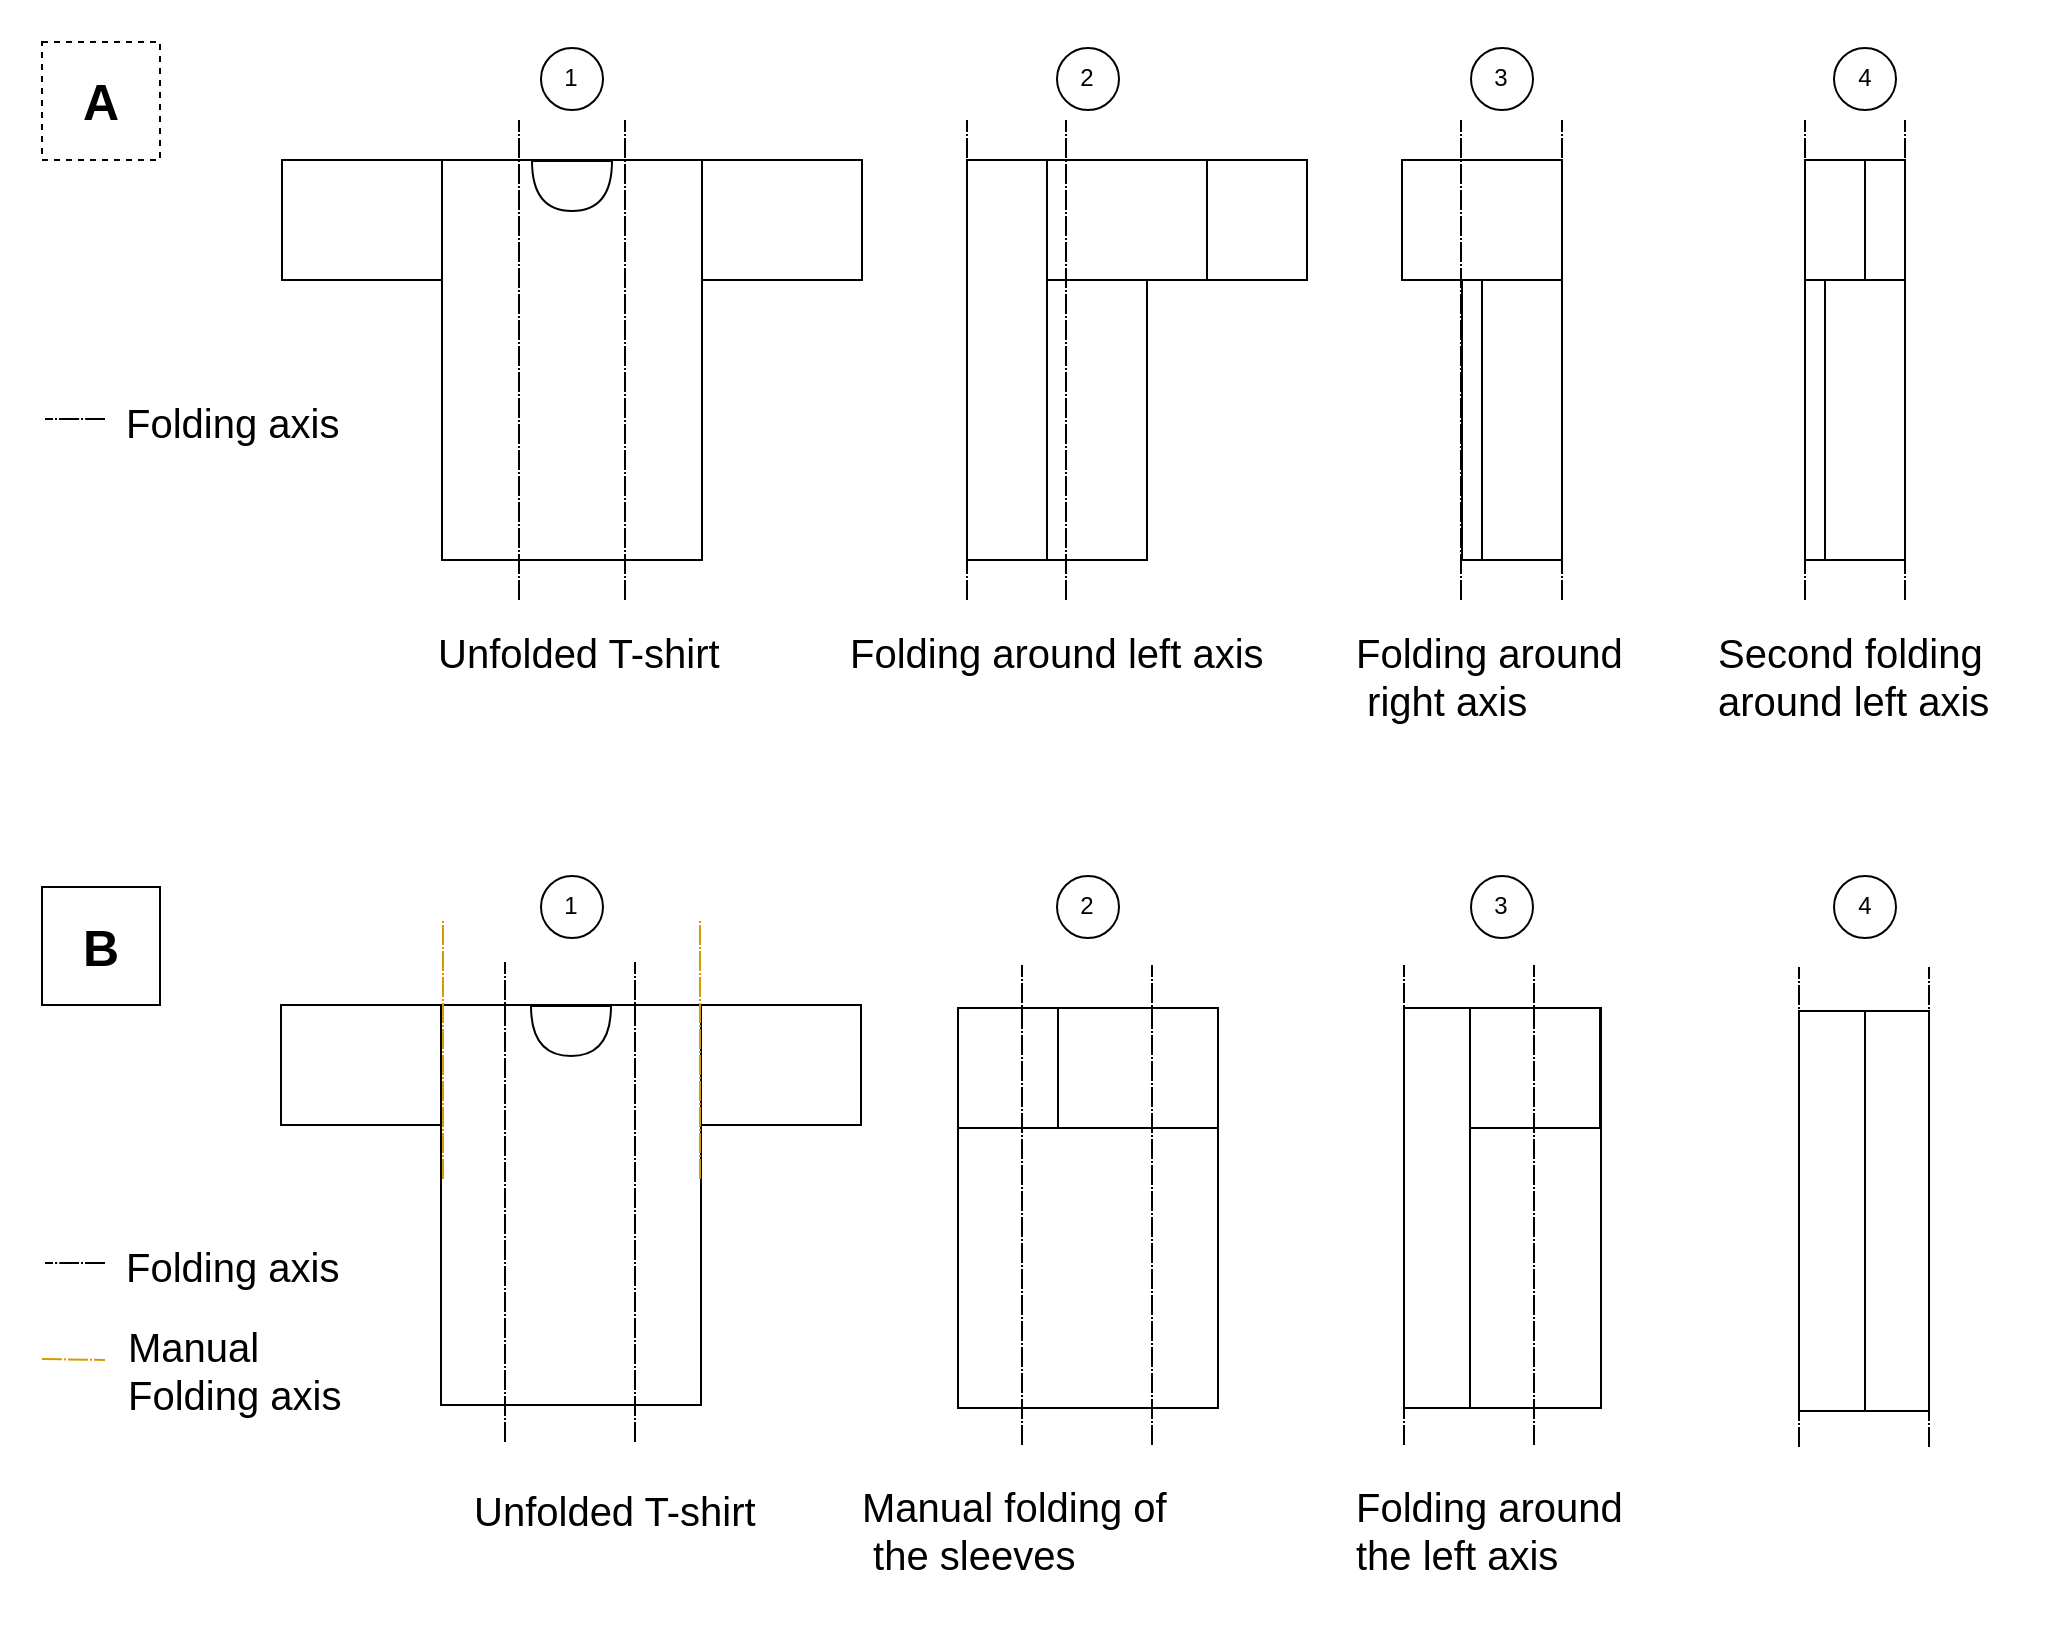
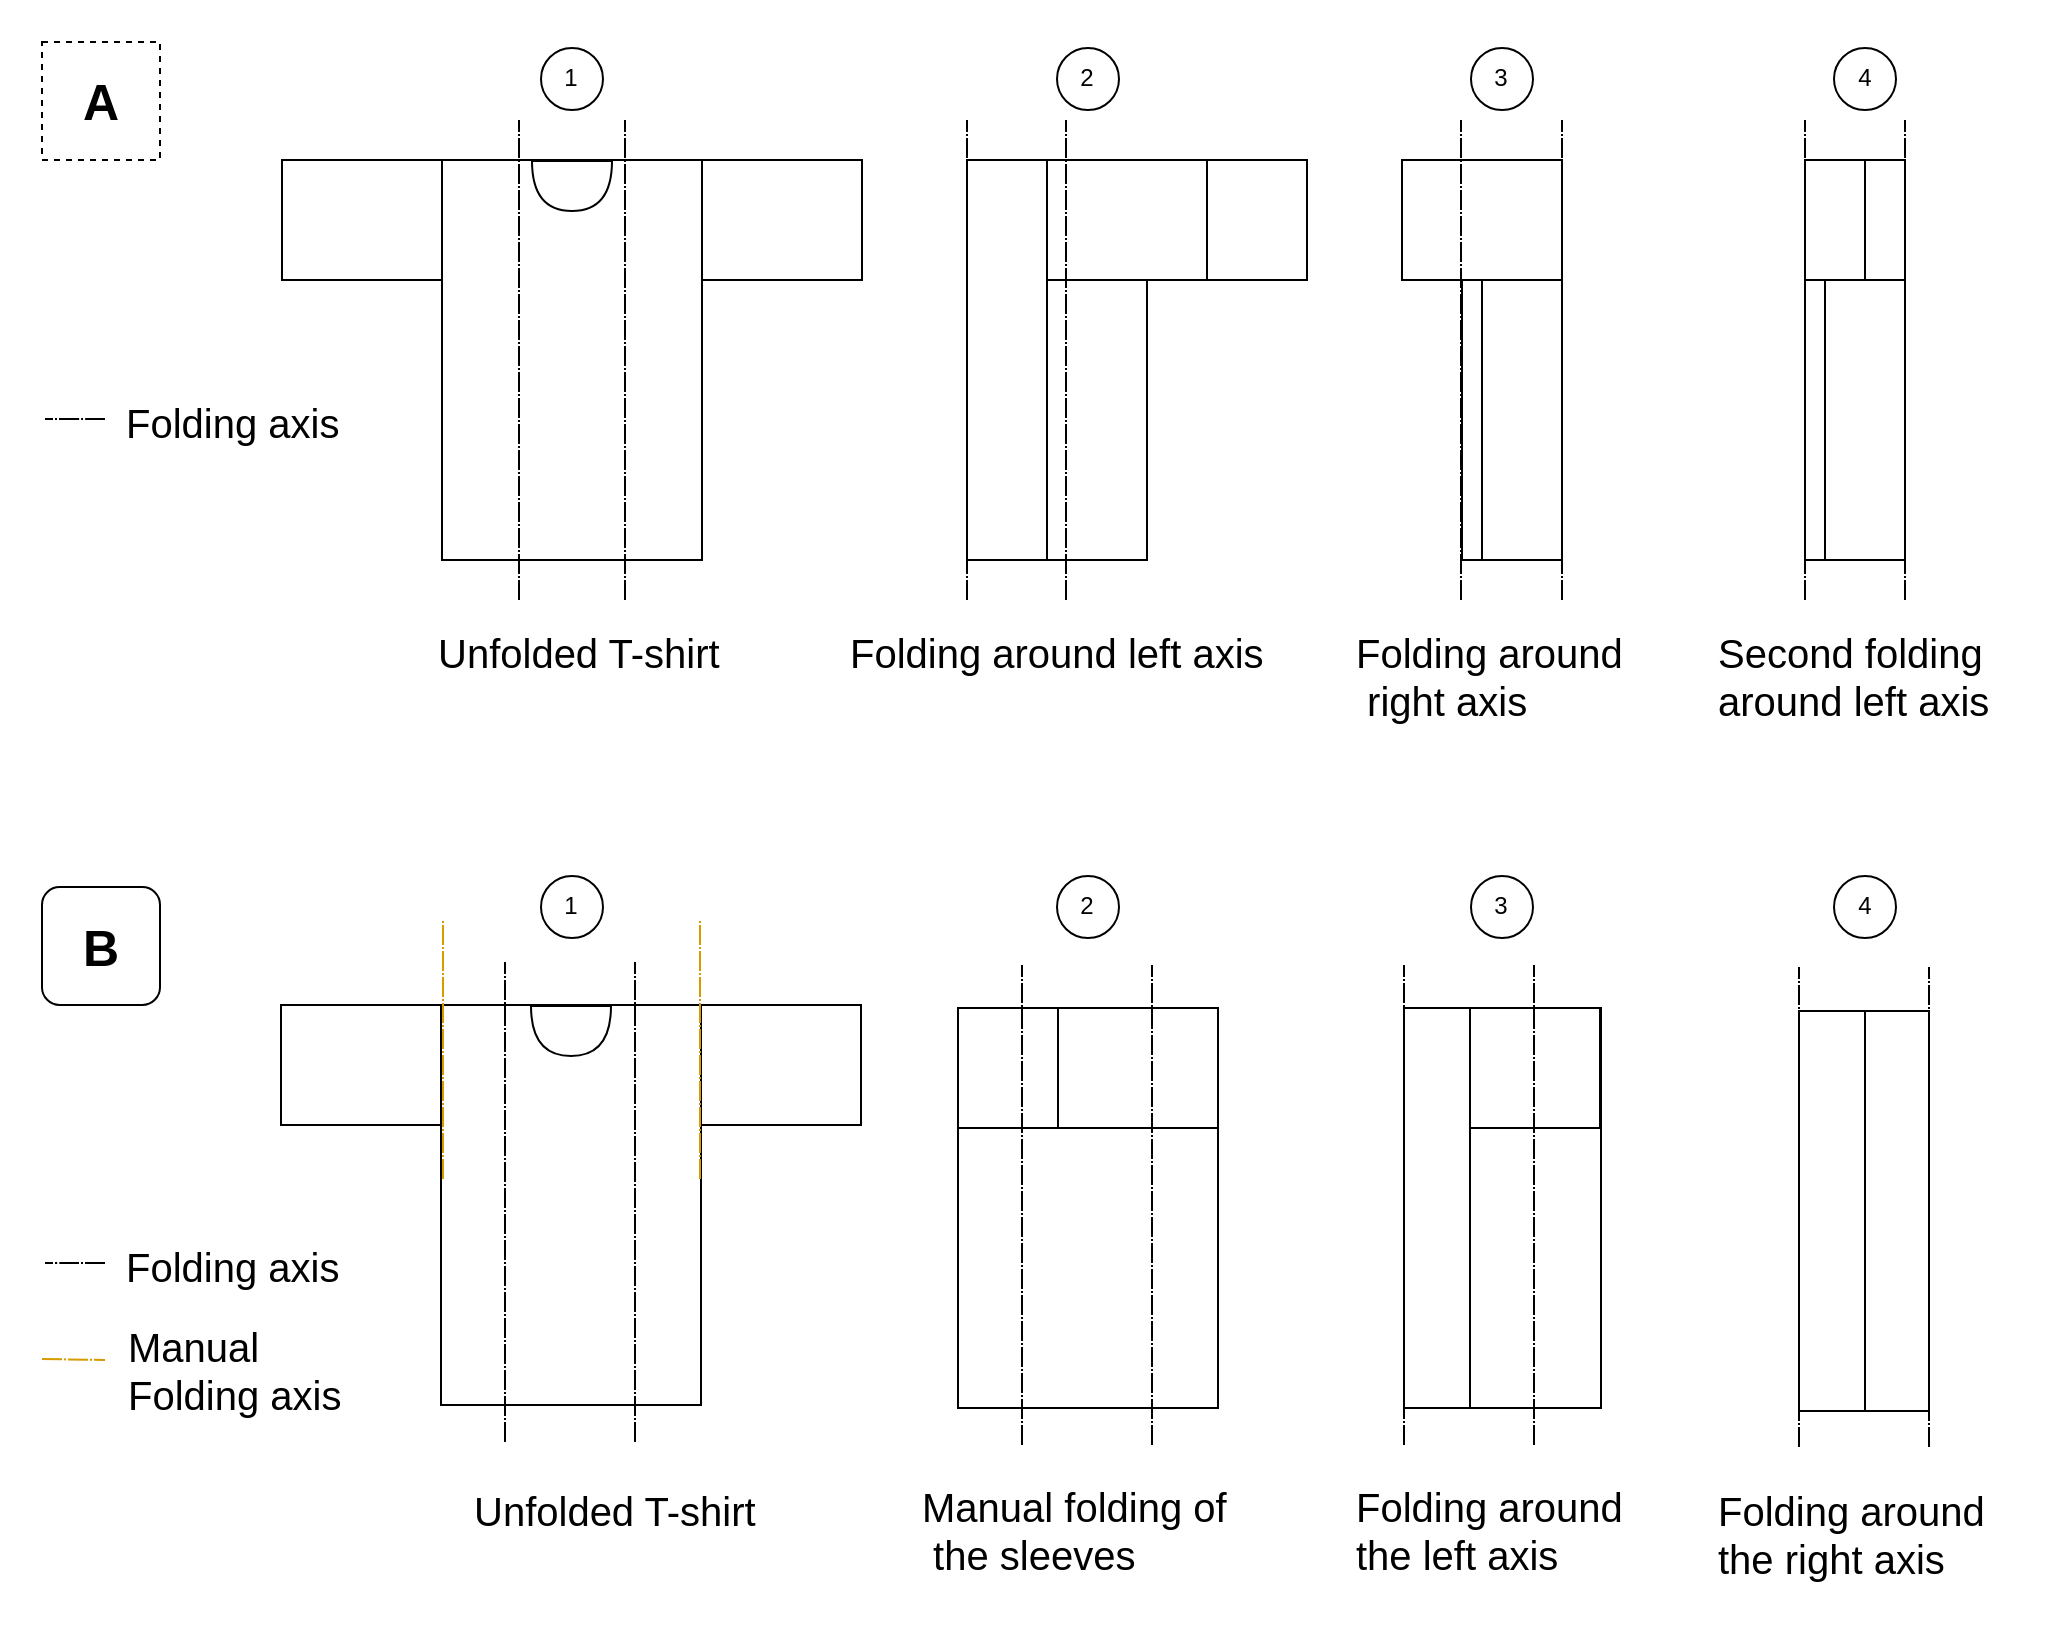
(101, 946) -> (101, 946)
(1028, 1528) -> (1088, 1528)
none -> (1865, 1532)
